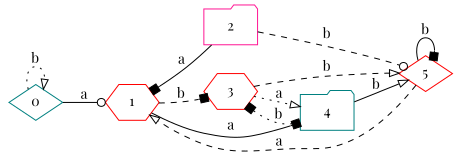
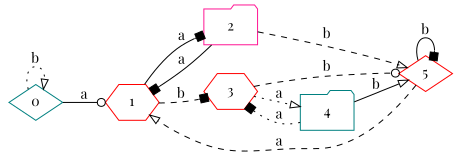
(329, 47) -> (329, 47)
(322, 77) -> (322, 77)
(279, 115) -> (279, 115)
(220, 136) -> (166, 58)
